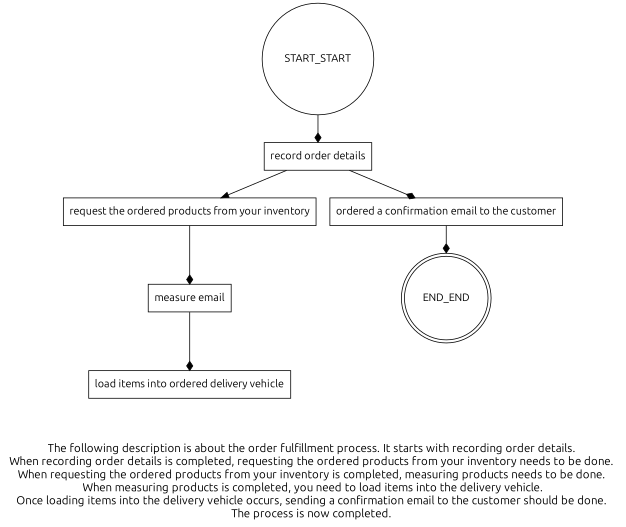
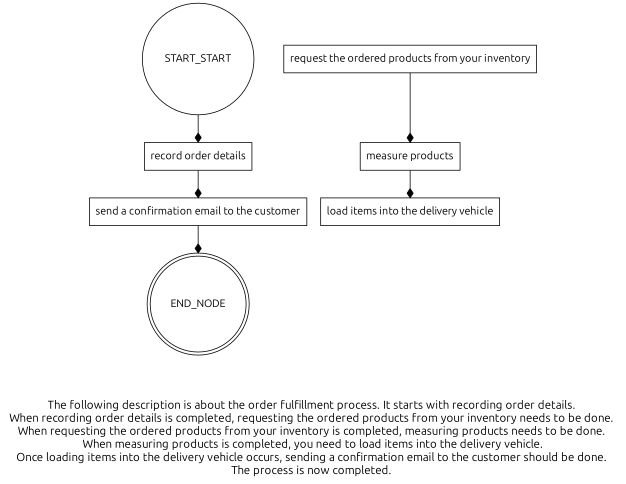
(257, 183) -> none
(446, 212) -> (198, 212)
(190, 298) -> (410, 156)
(446, 298) -> (198, 304)
(190, 384) -> (410, 212)
